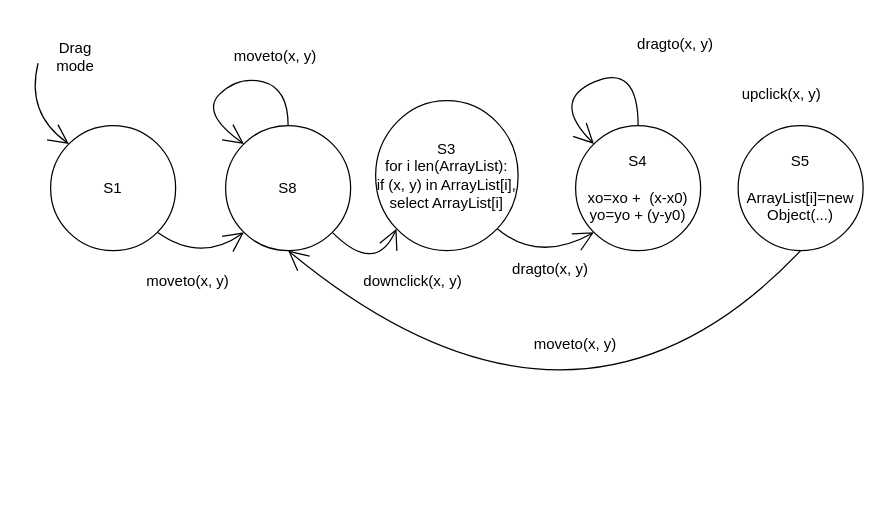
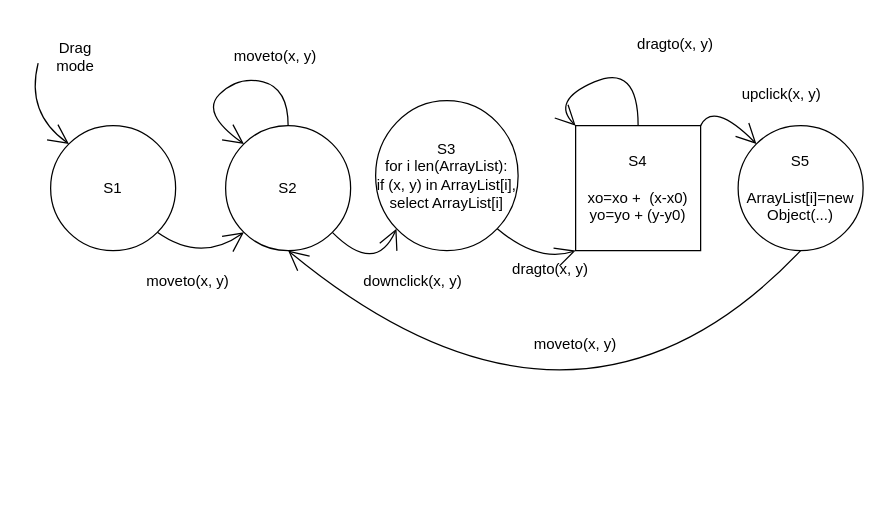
none -> (729, 121)
(288, 188) -> (288, 188)
(638, 188) -> (638, 188)
